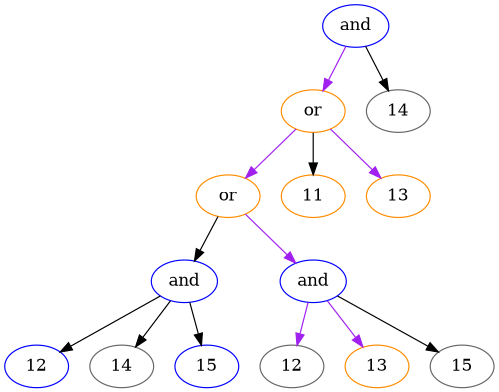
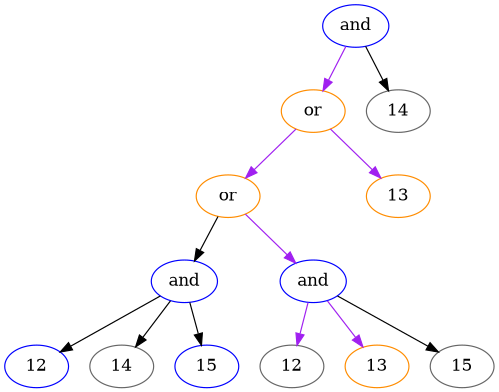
(313, 196) -> none
